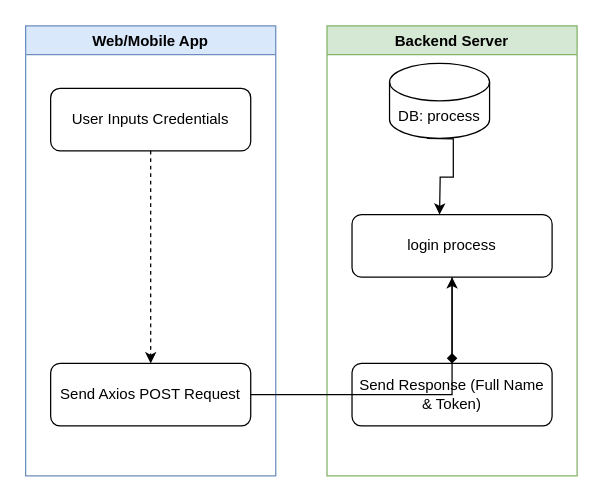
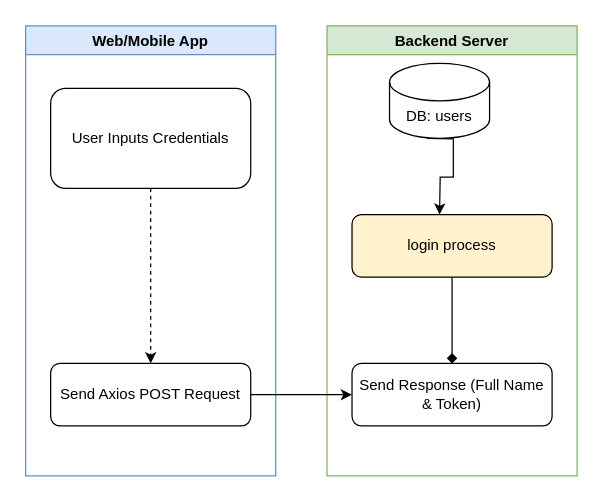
(439, 117) -> (439, 117)
(151, 119) -> (151, 138)
(452, 246) -> (452, 246)
(412, 394) -> (342, 394)
